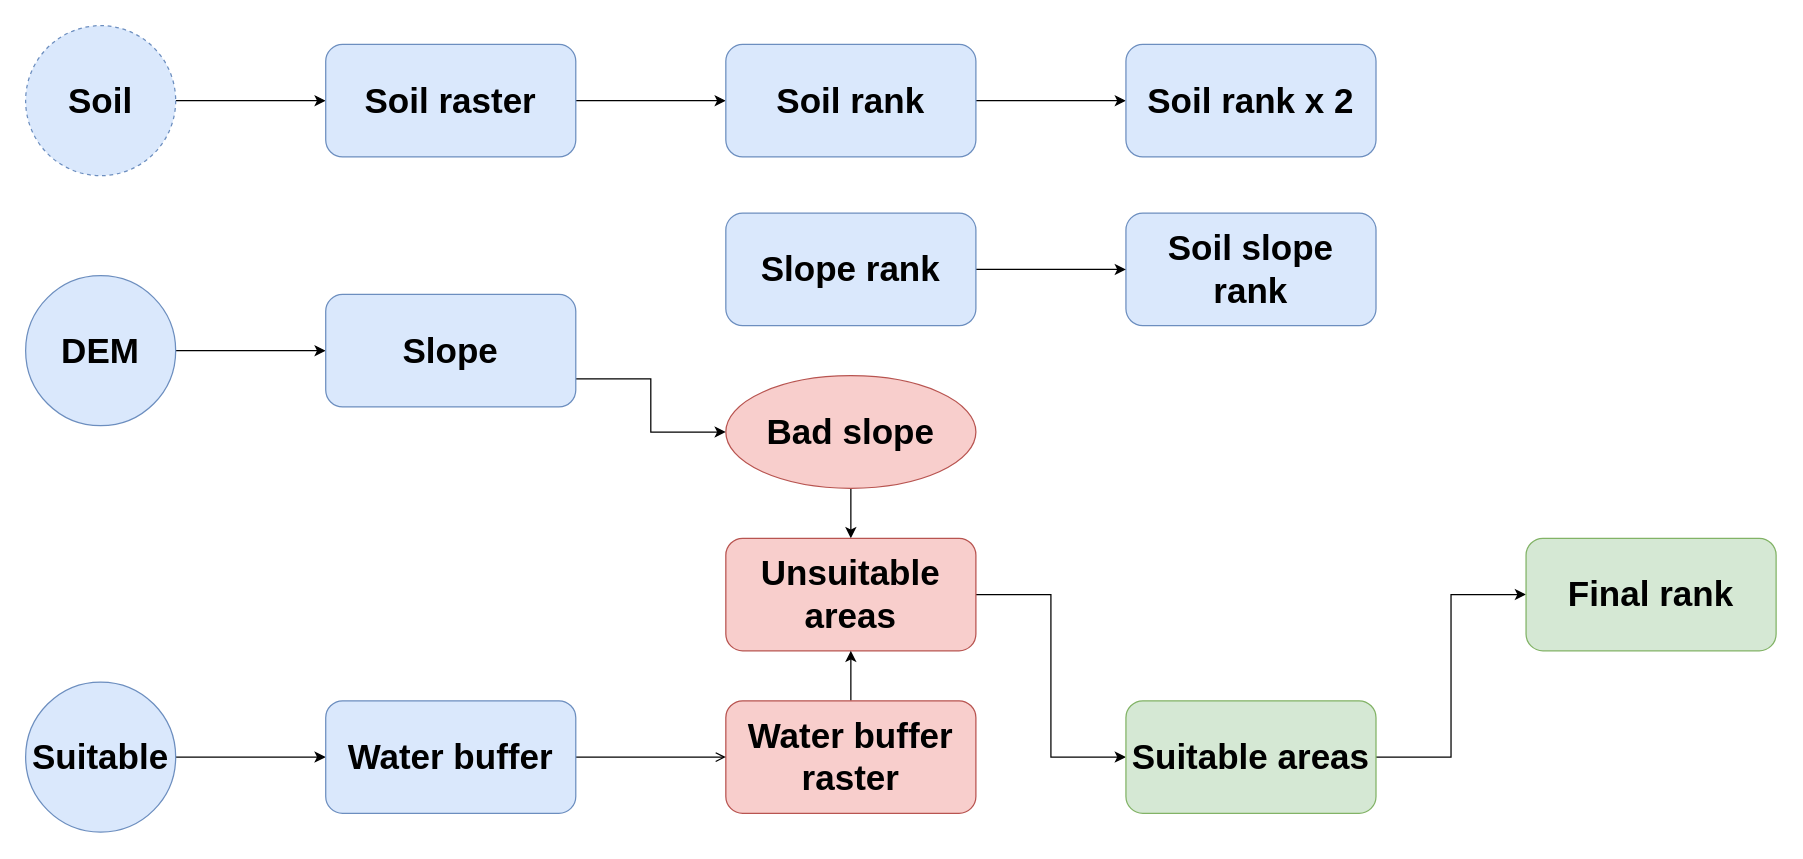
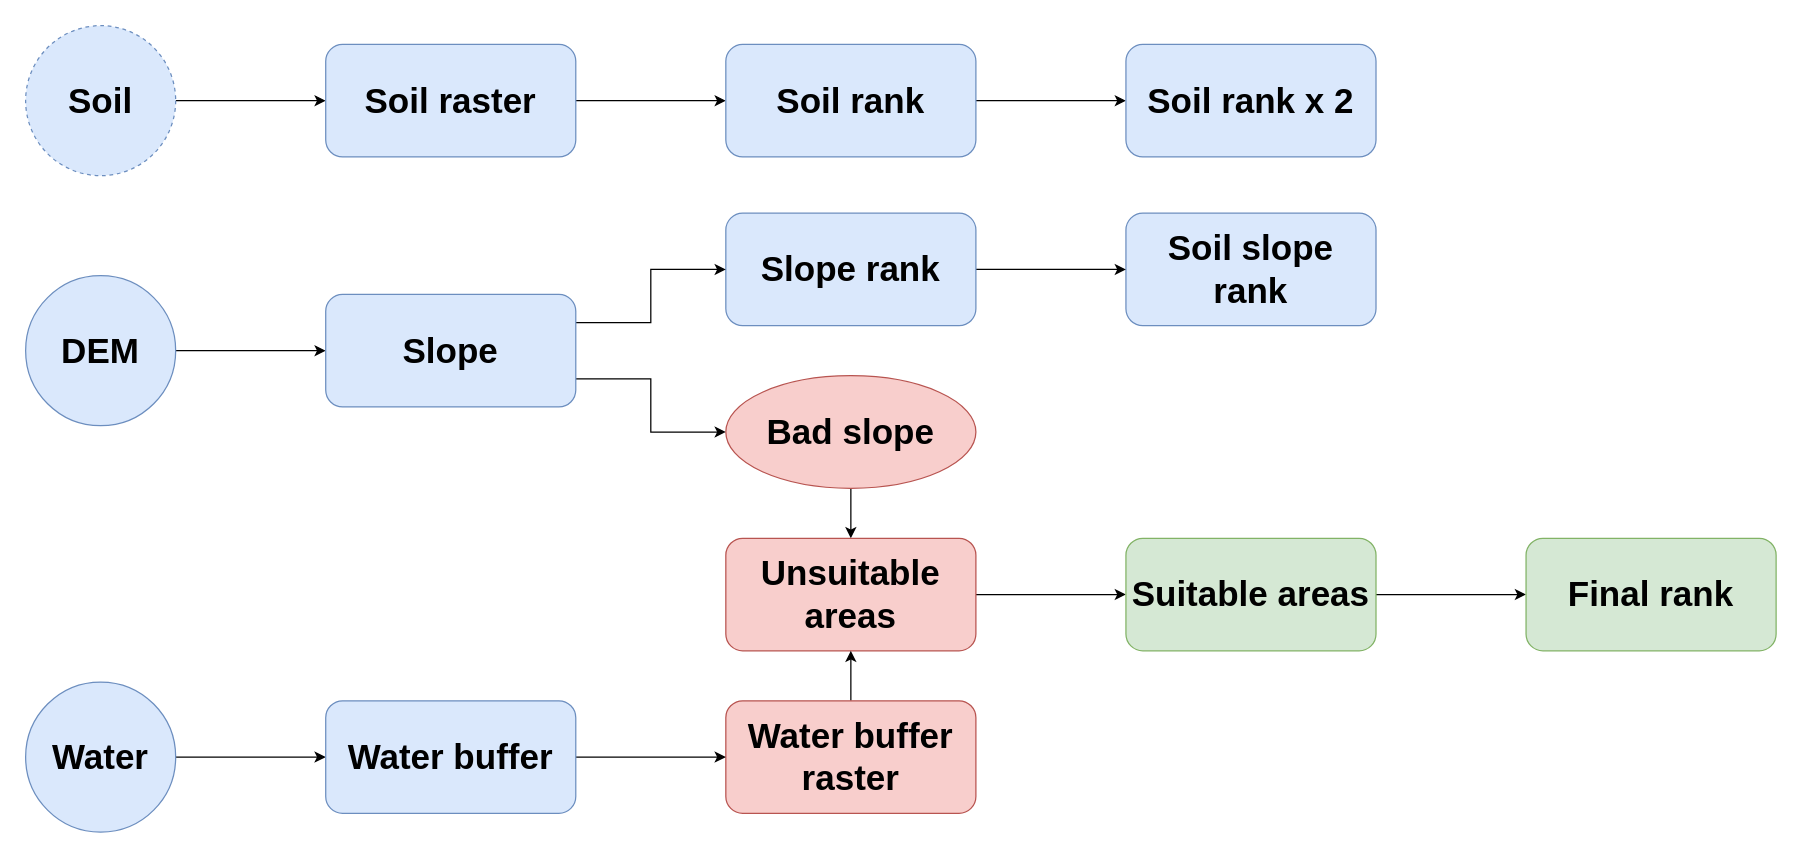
none -> (651, 300)
(101, 757) -> (101, 757)
(717, 757) -> (716, 757)
(1251, 757) -> (1251, 594)
